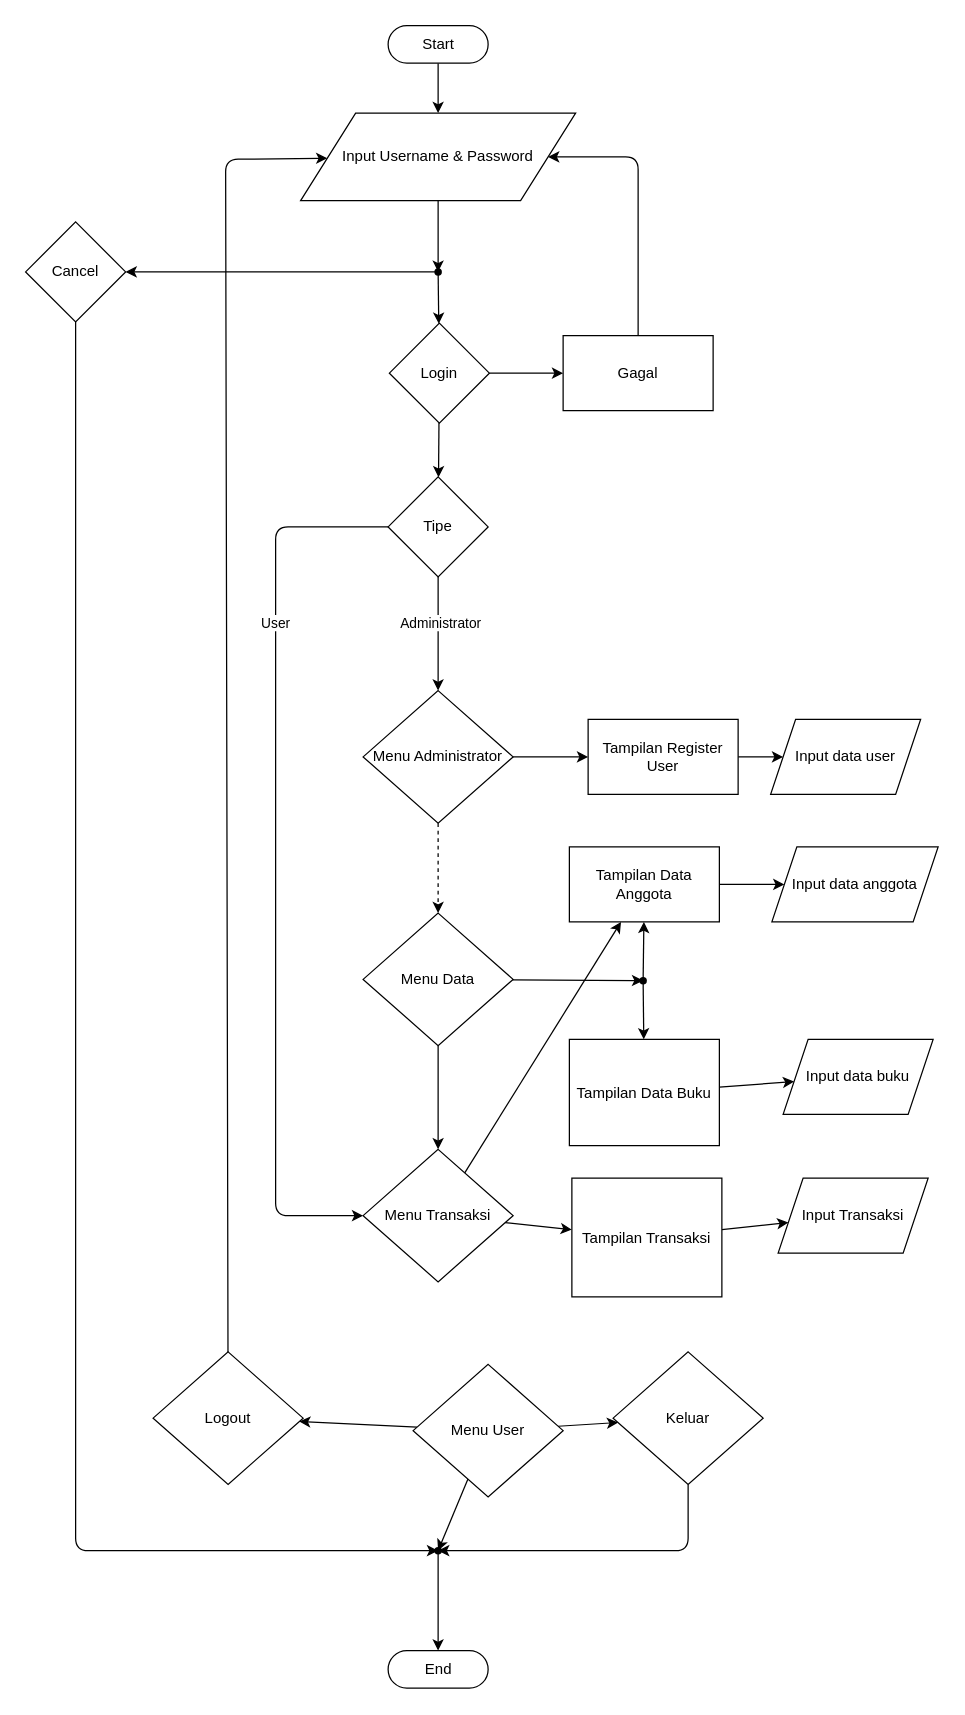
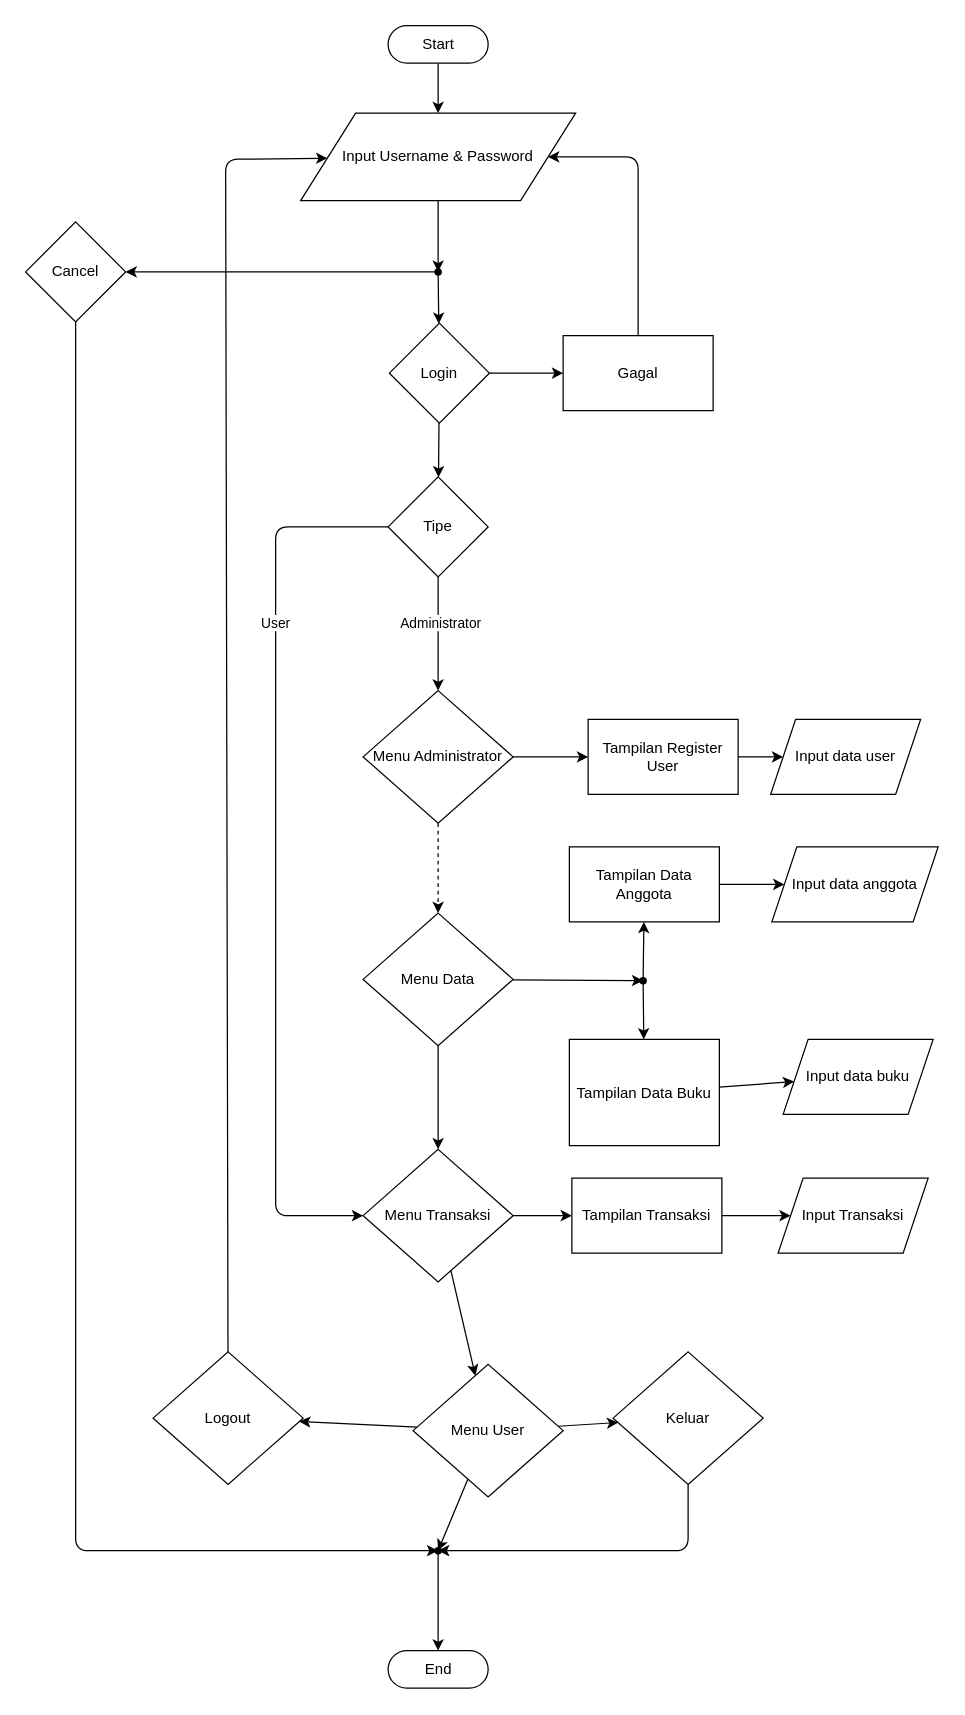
(541, 1051) -> (462, 1319)
(647, 1238) -> (647, 1216)
